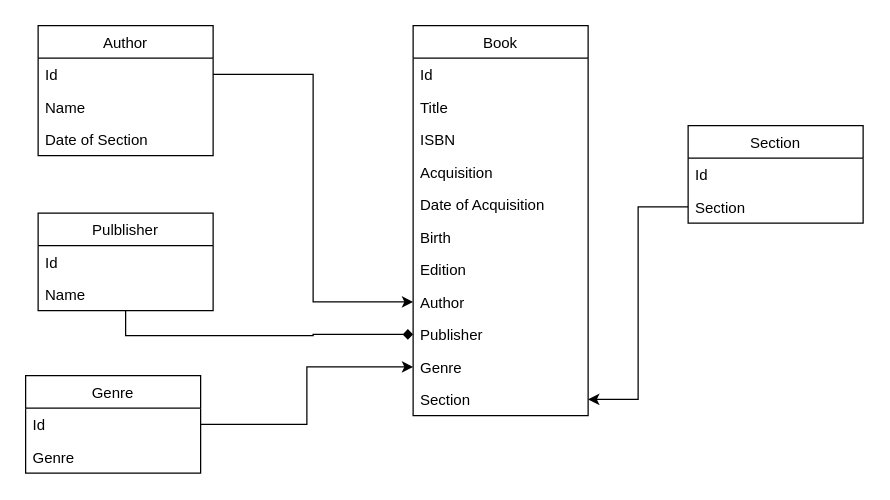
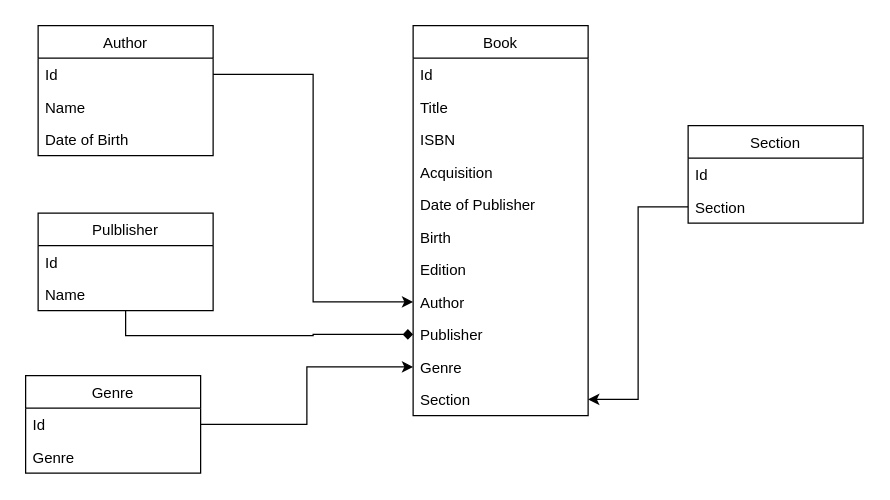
(102, 140) -> (94, 140)
(490, 205) -> (484, 205)
